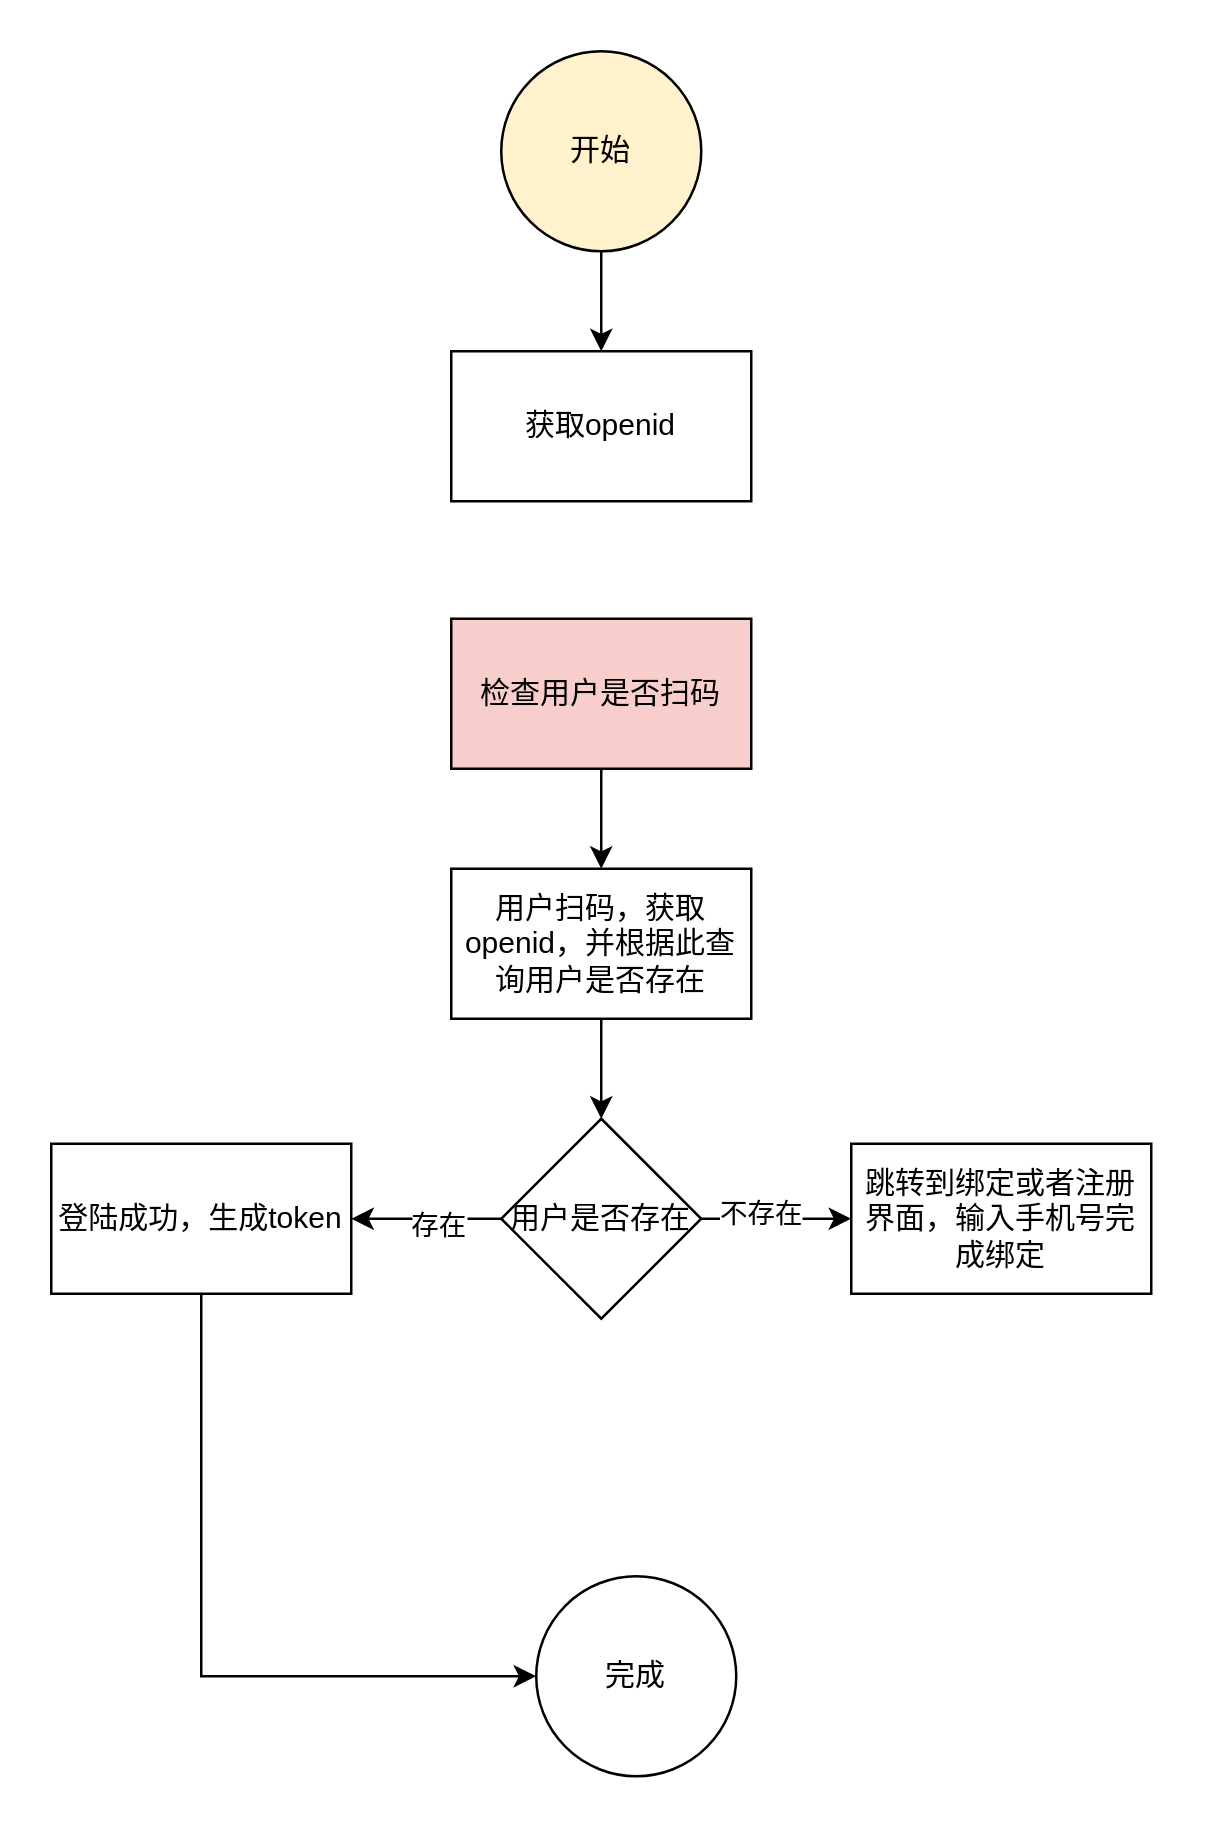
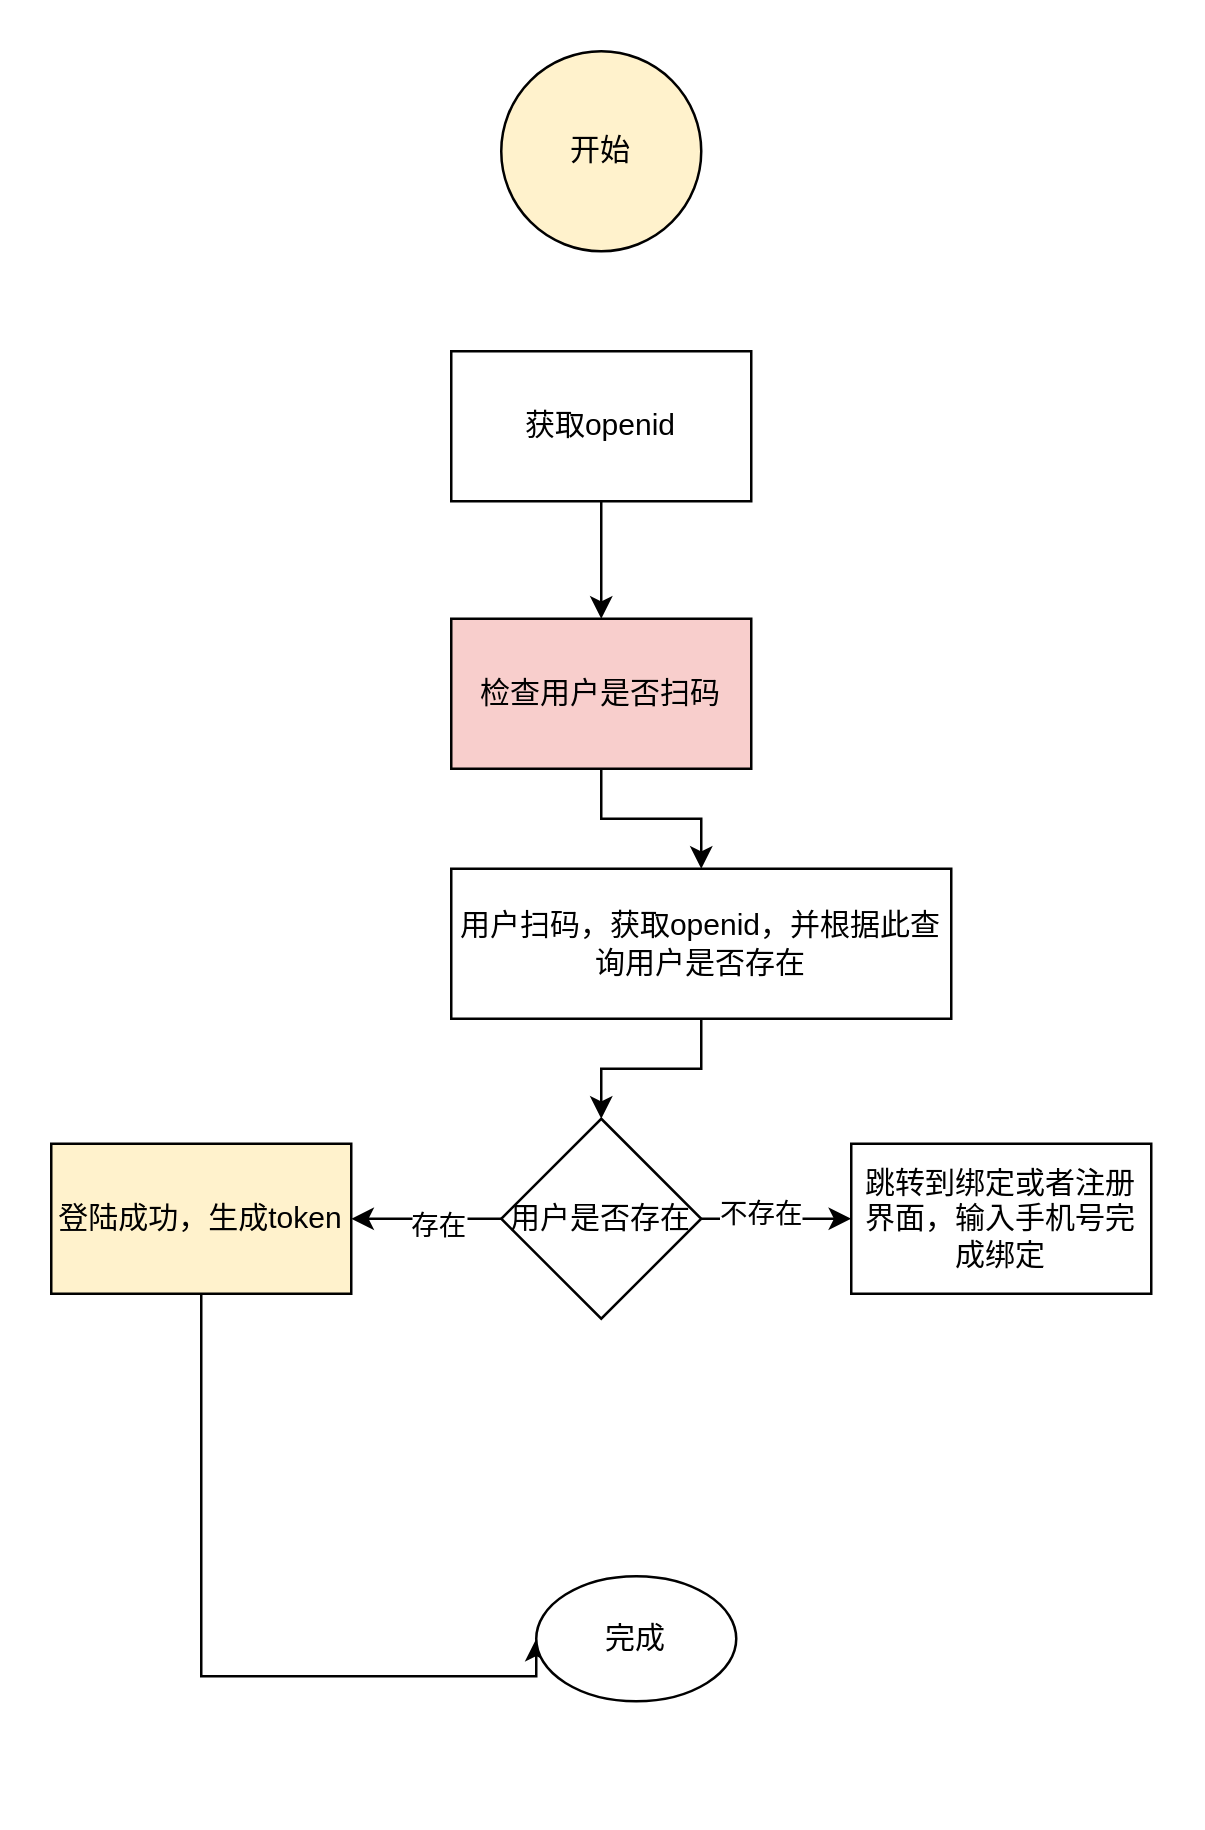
(601, 293) -> none
none -> (601, 552)
(601, 944) -> (701, 944)
(201, 1219) -> (201, 1219)
(636, 1676) -> (636, 1639)
